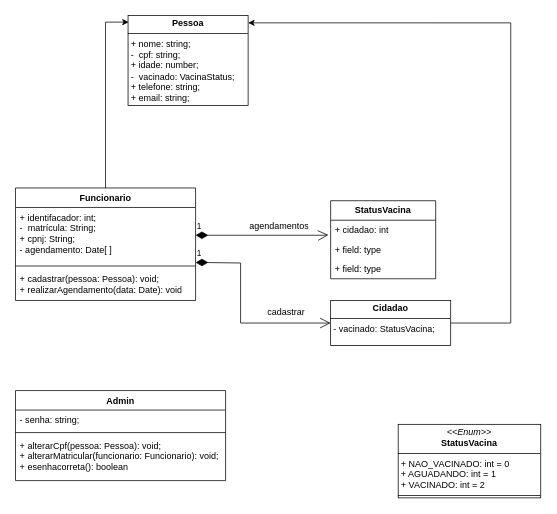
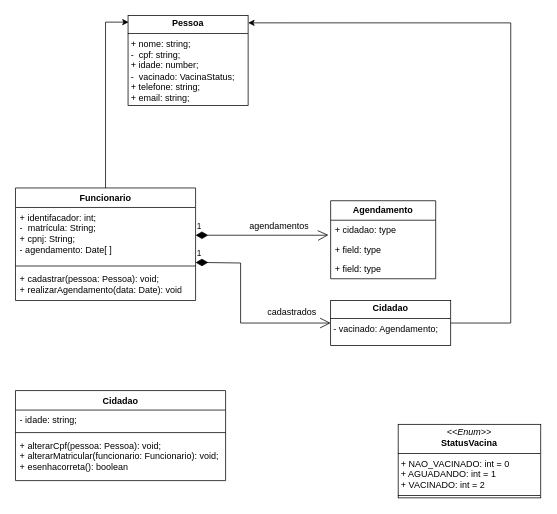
(383, 210) -> (383, 210)
(364, 231) -> (368, 231)
(386, 311) -> (385, 311)
(290, 313) -> (294, 318)
(120, 401) -> (120, 401)
(54, 421) -> (53, 421)
